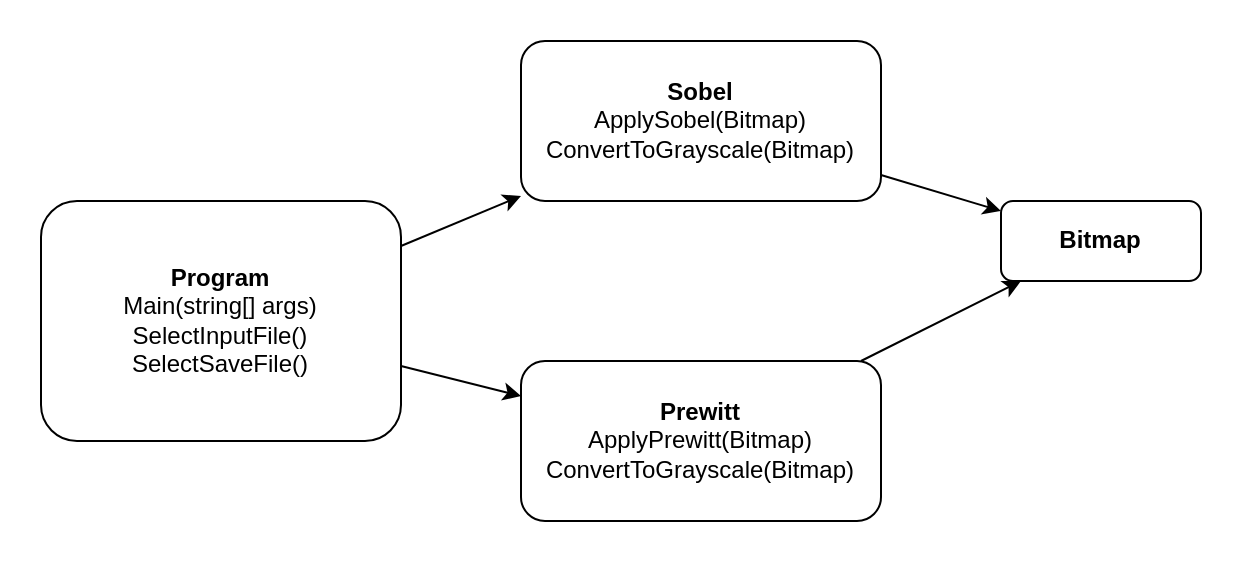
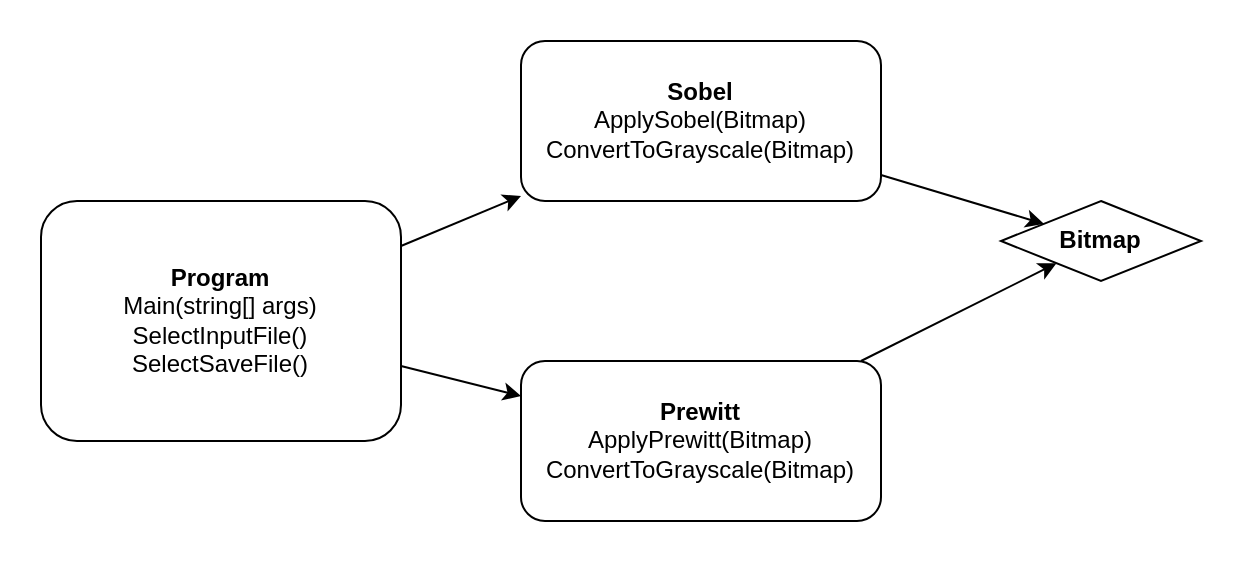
(1101, 241) -> (1101, 241)
